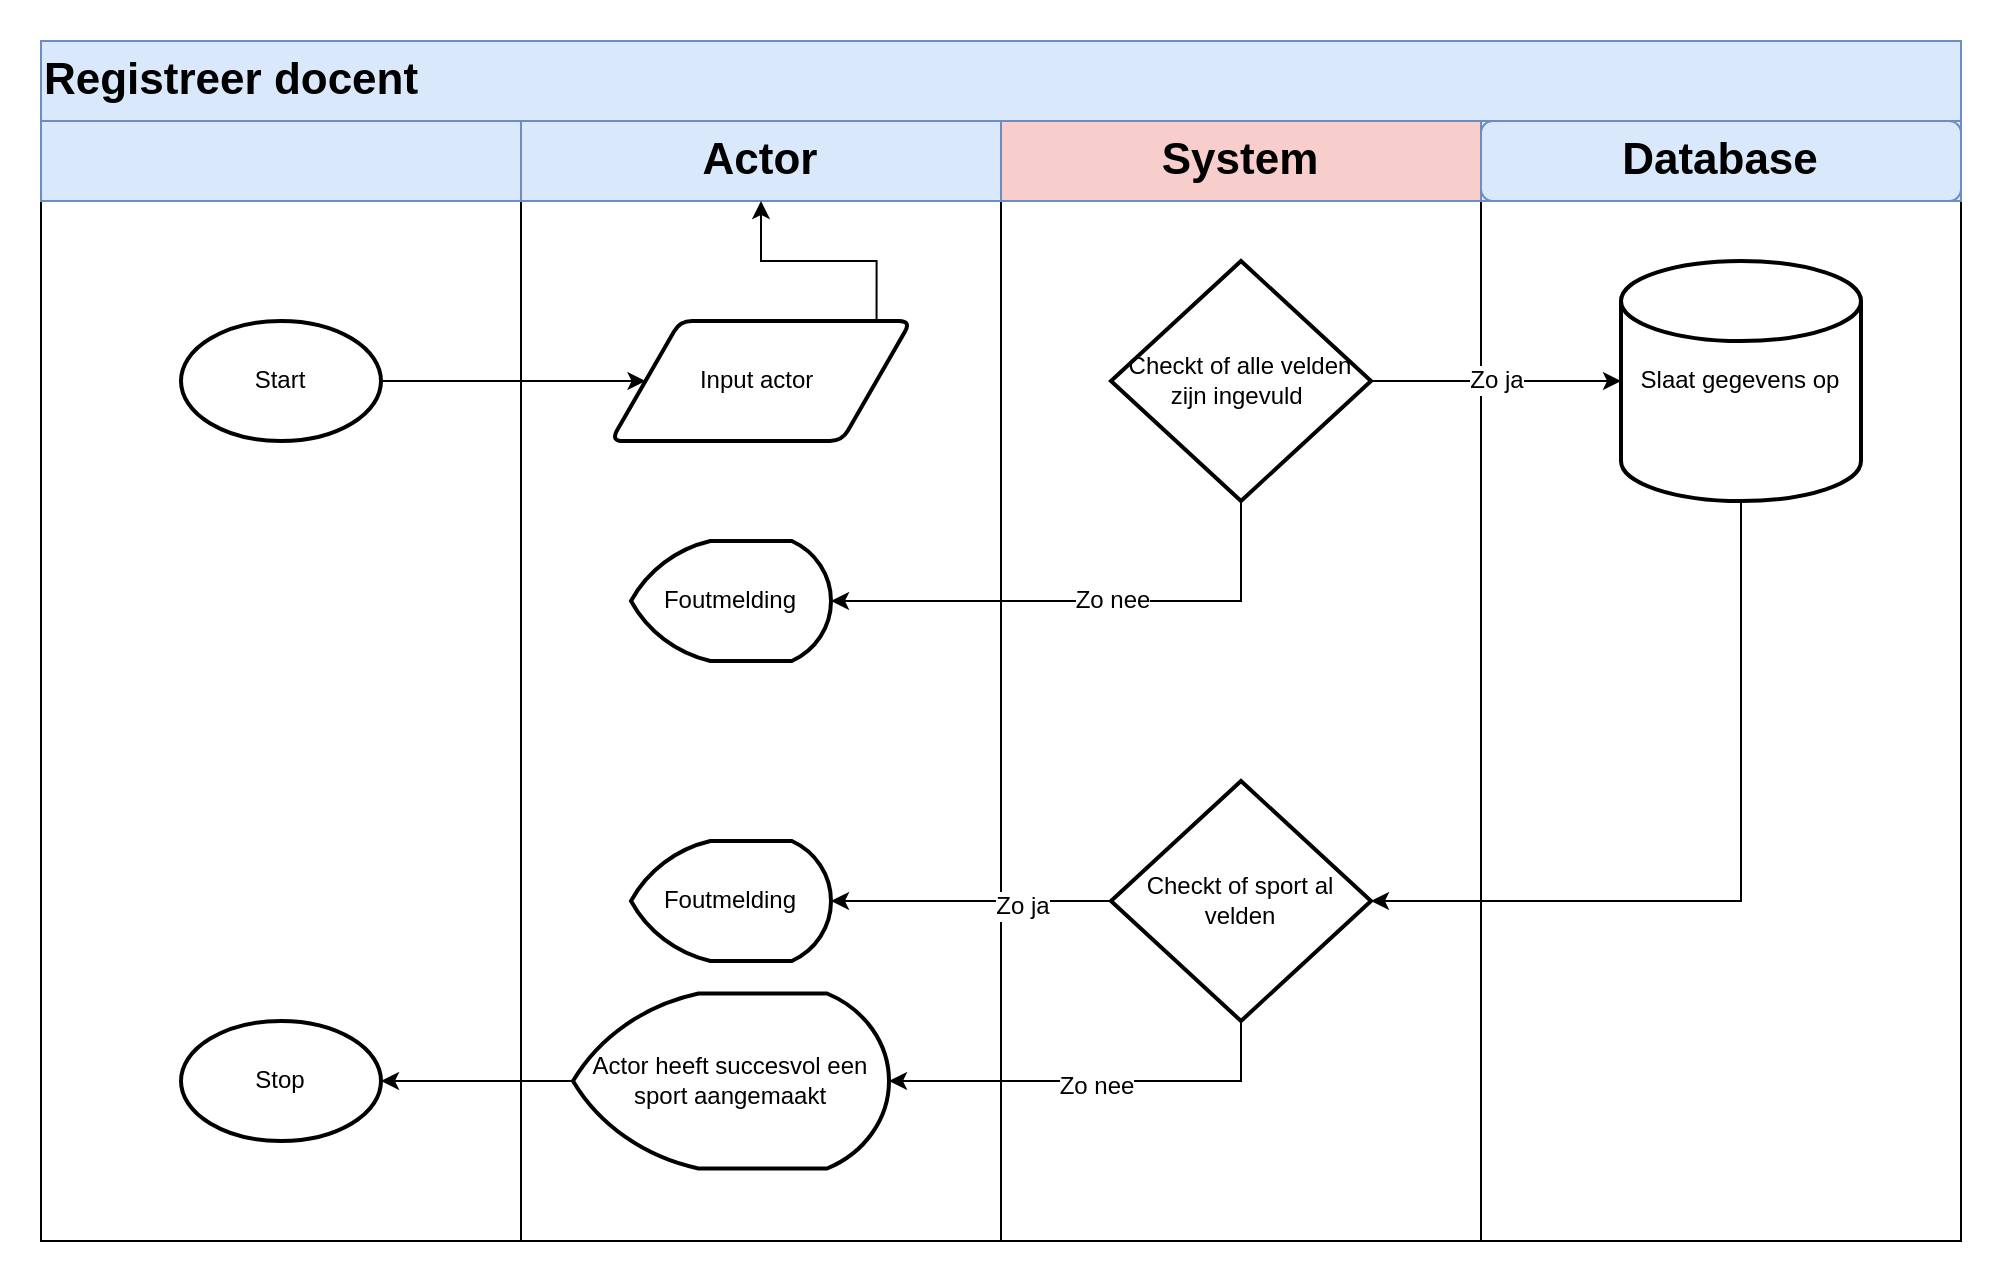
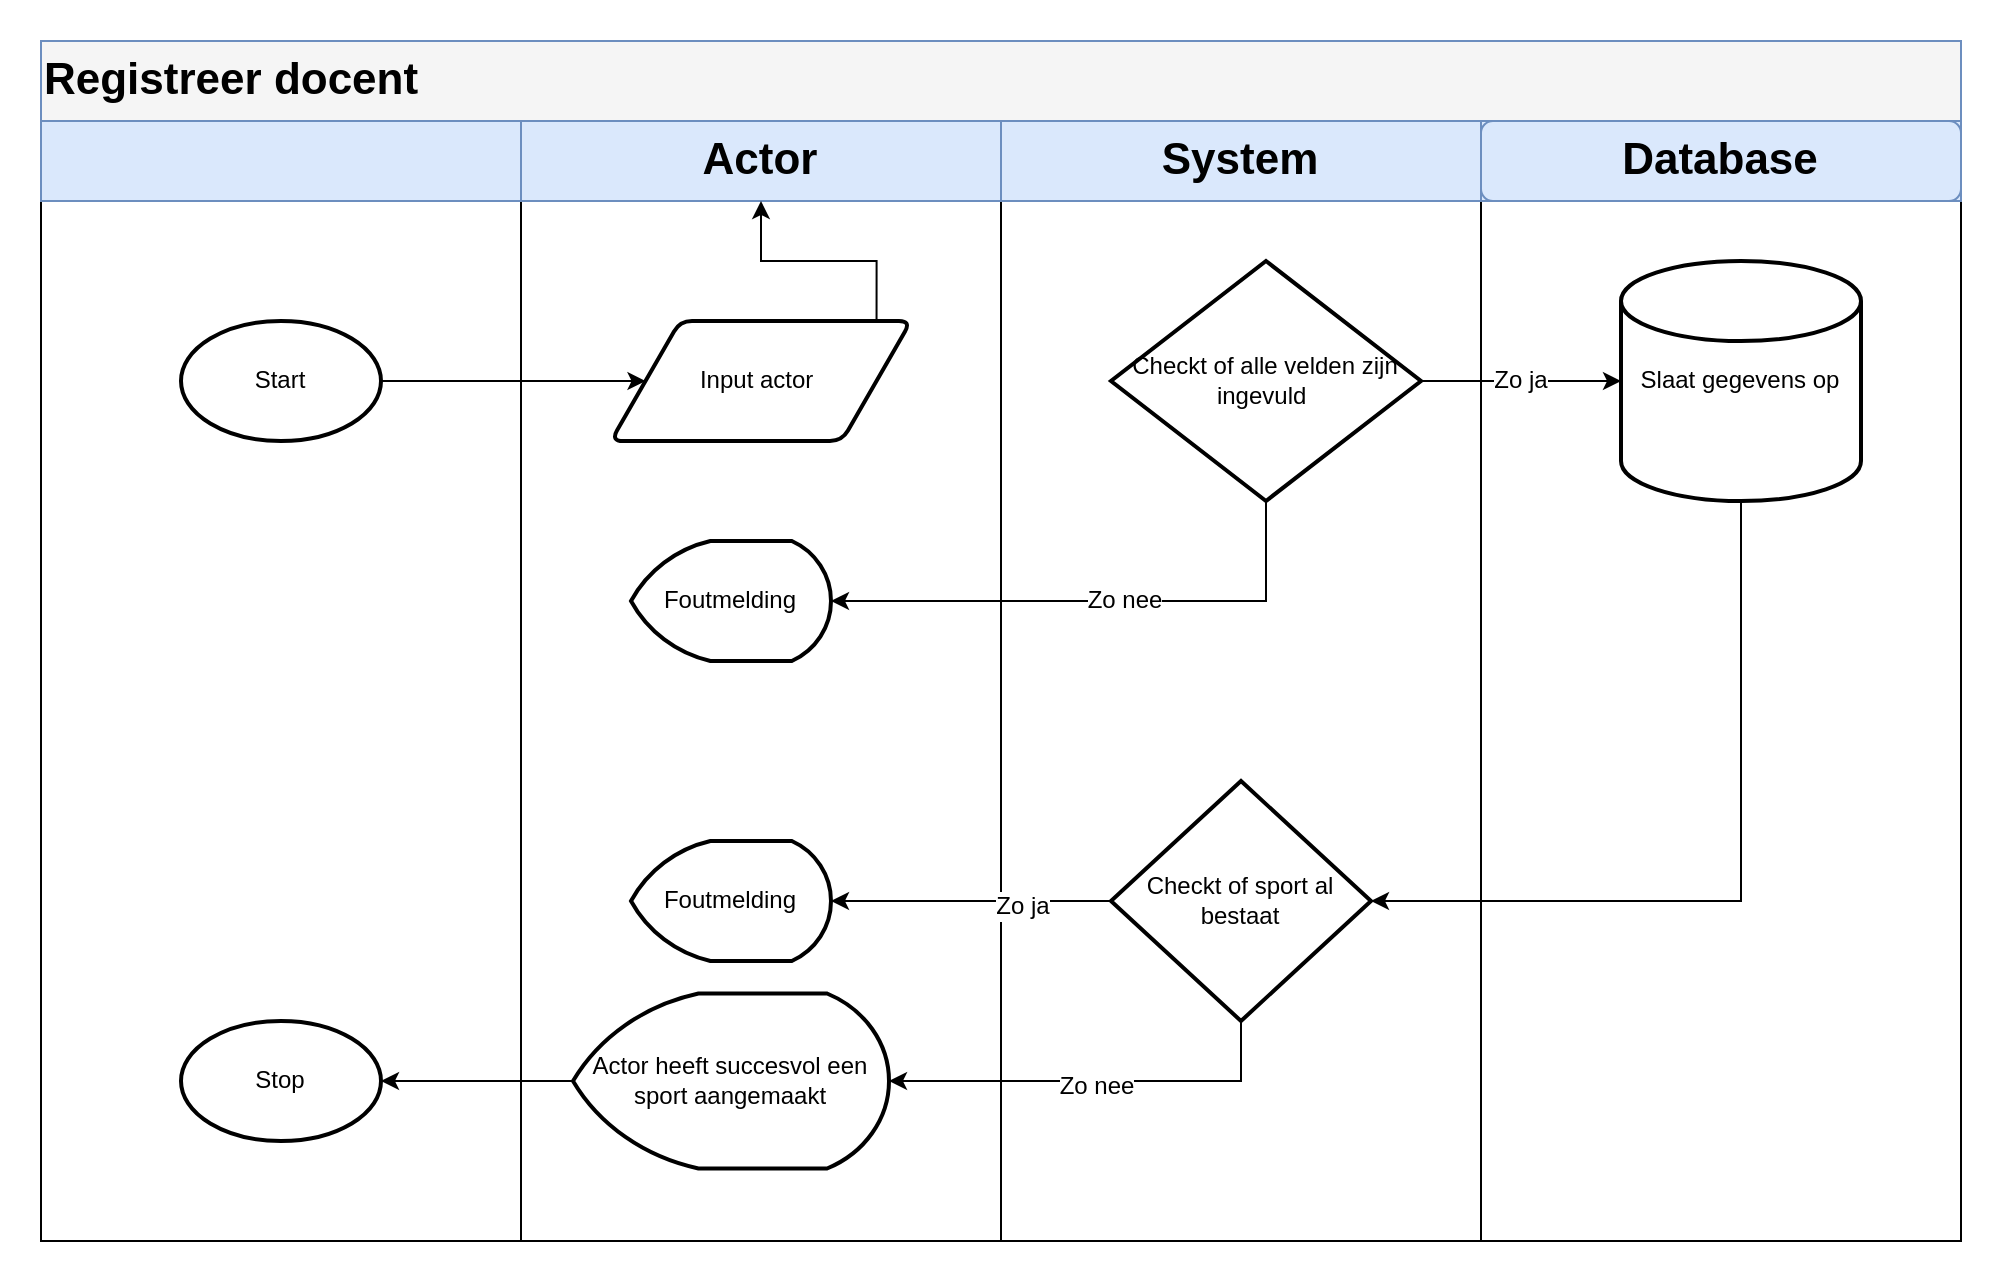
(1001, 81) -> (1001, 81)
(1241, 161) -> (1241, 161)
(1241, 381) -> (1266, 381)
(1241, 901) -> (1241, 901)
